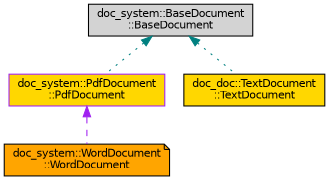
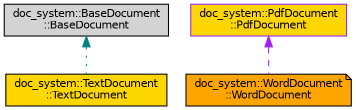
(125, 58) -> none
(254, 90) -> (86, 90)
